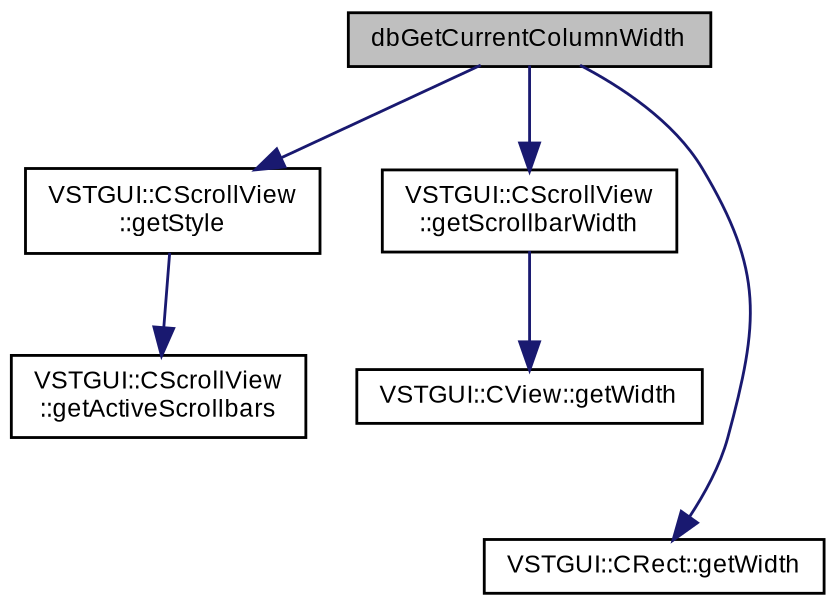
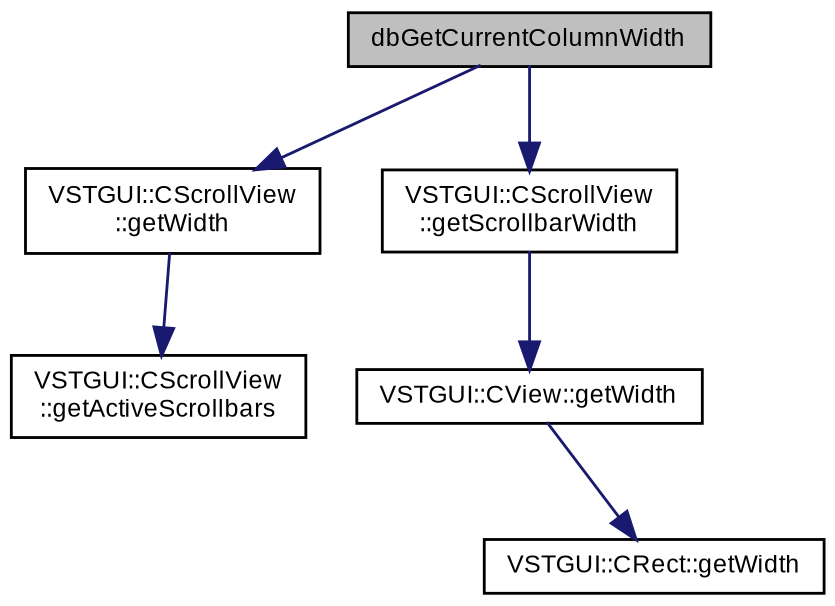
(173, 211) -> (173, 211)
(744, 263) -> (583, 470)
